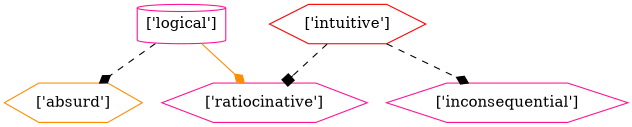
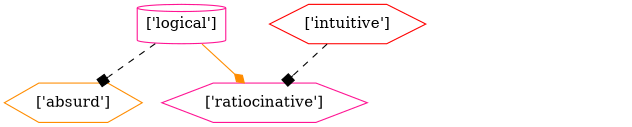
(132, 60) -> (132, 60)
(507, 103) -> none
